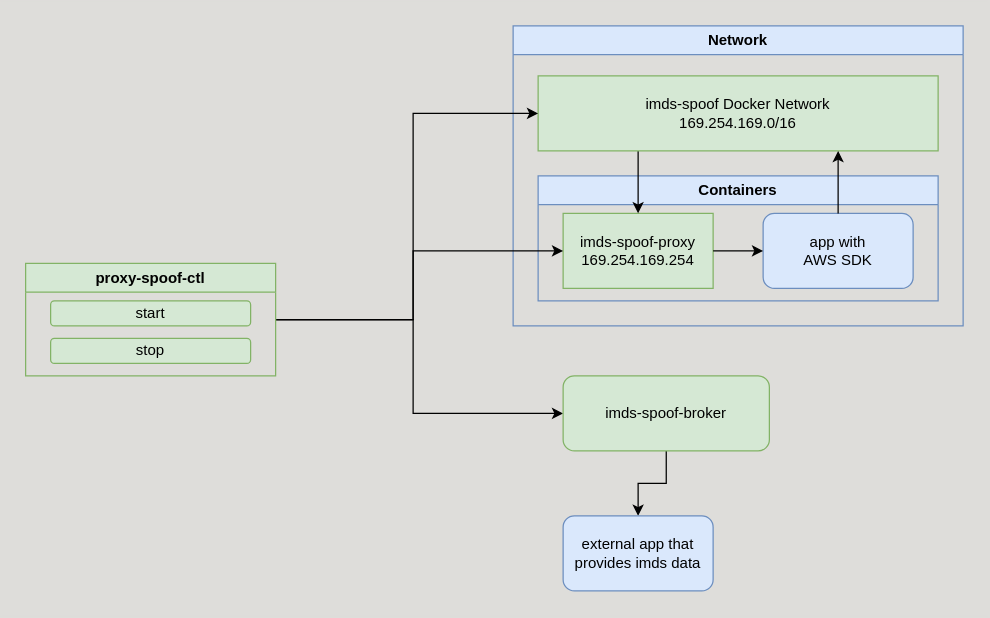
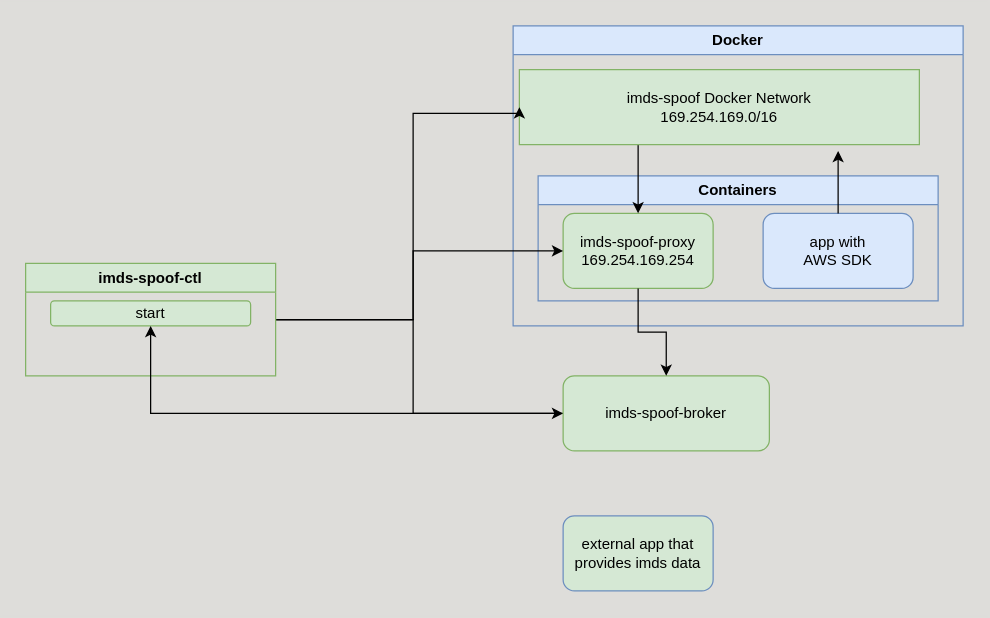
(738, 41) -> (738, 41)
(738, 113) -> (719, 107)
(638, 251) -> (638, 251)
(734, 251) -> (648, 332)
(151, 278) -> (151, 278)
(151, 351) -> none
(656, 483) -> (242, 413)
(638, 553) -> (638, 553)
